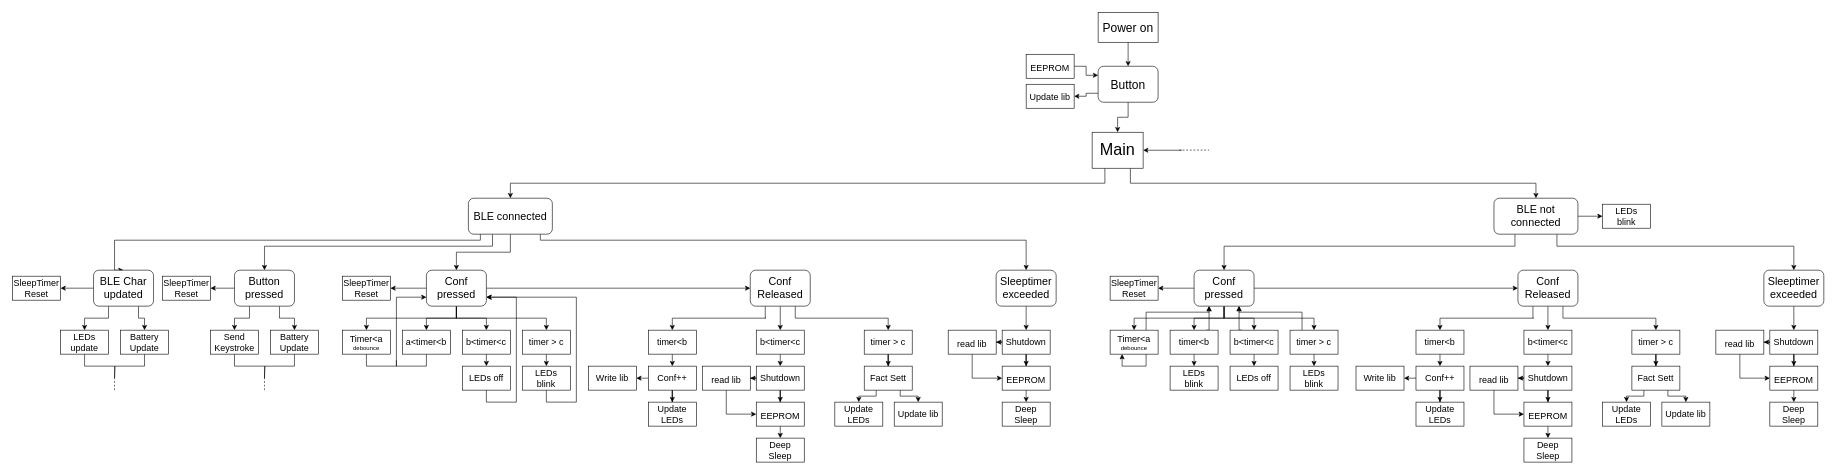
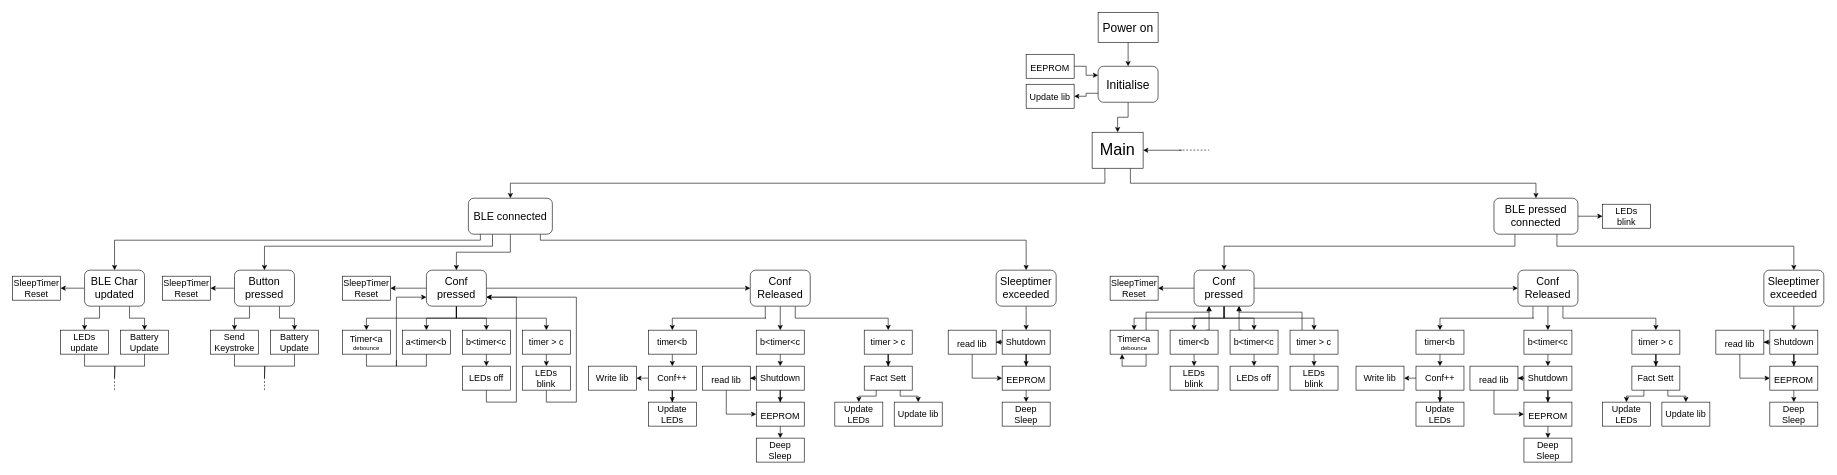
(1128, 84) -> (1128, 84)
(1536, 216) -> (1536, 216)
(123, 288) -> (114, 288)
